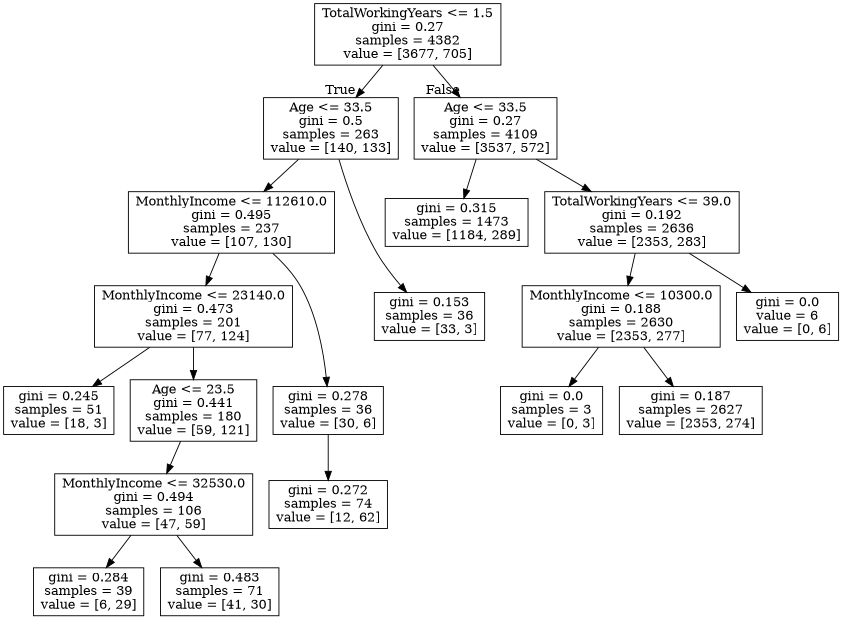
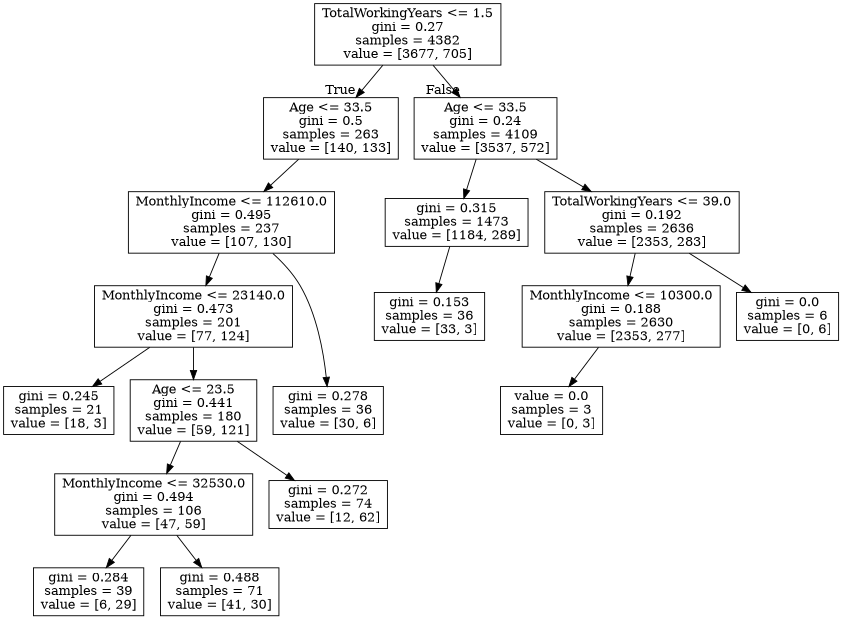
(486, 128) -> (486, 128)
(363, 226) -> (444, 265)
(788, 316) -> (788, 316)
(59, 410) -> (59, 410)
(552, 410) -> (552, 410)
(691, 410) -> none
(328, 453) -> (262, 458)
(220, 592) -> (220, 592)
